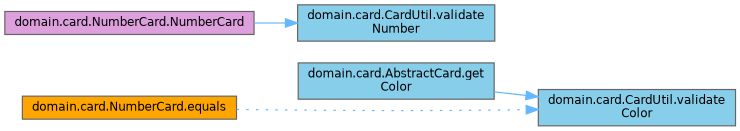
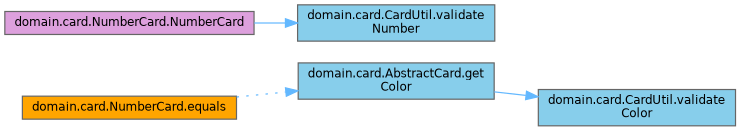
(381, 111) -> (261, 95)
